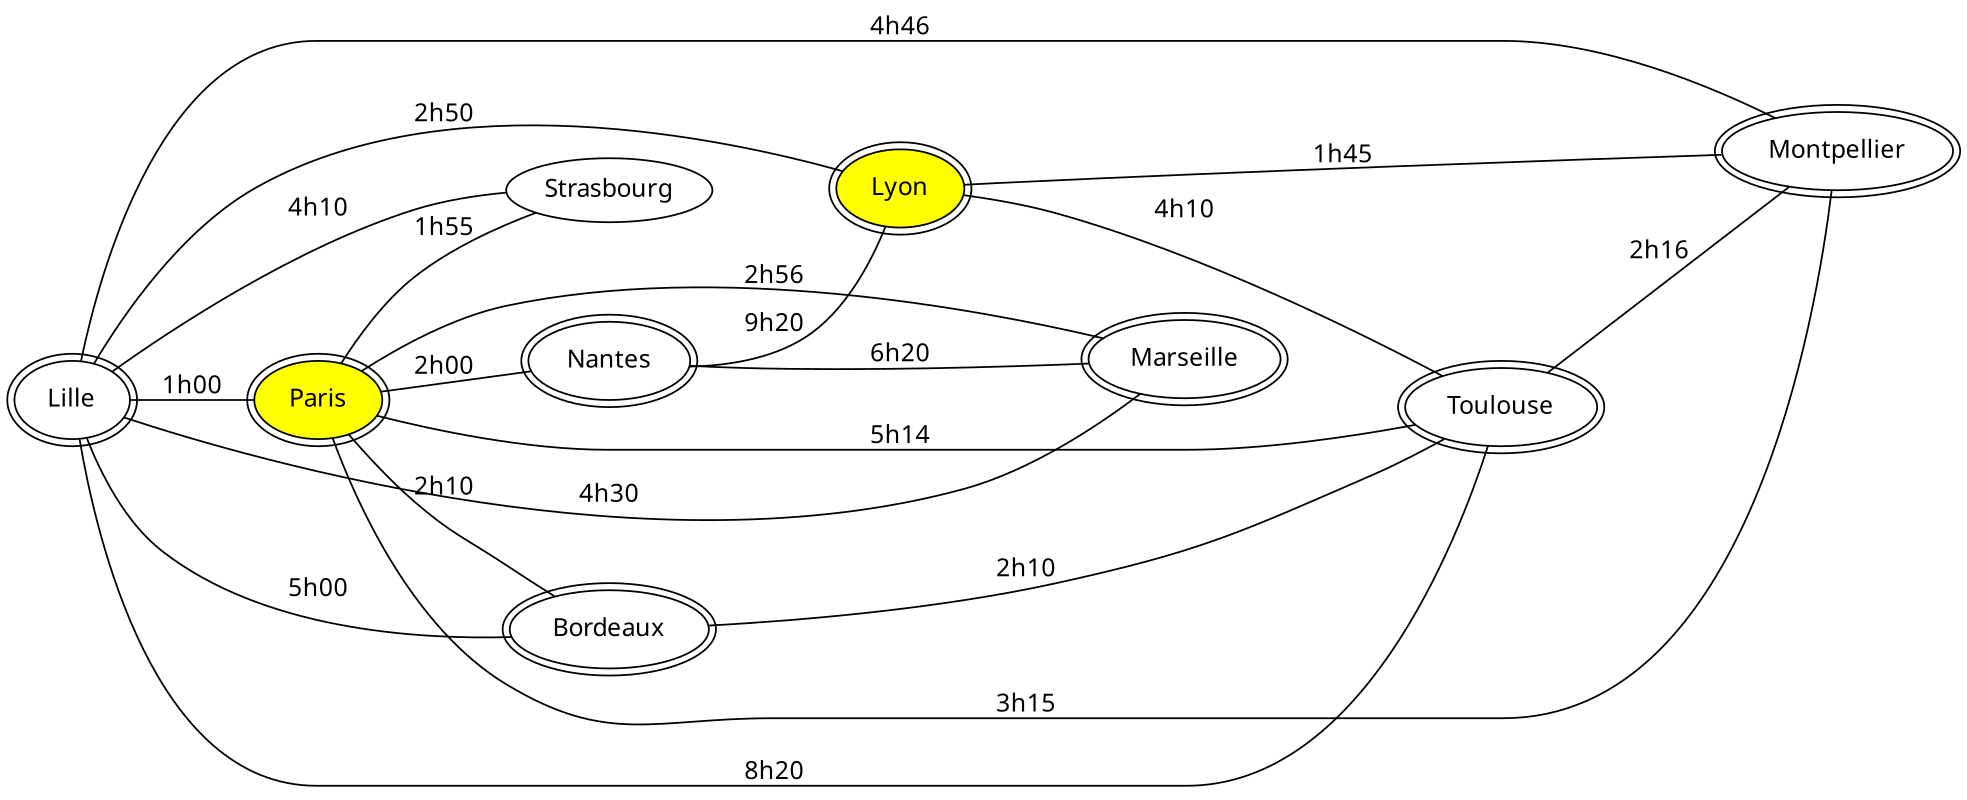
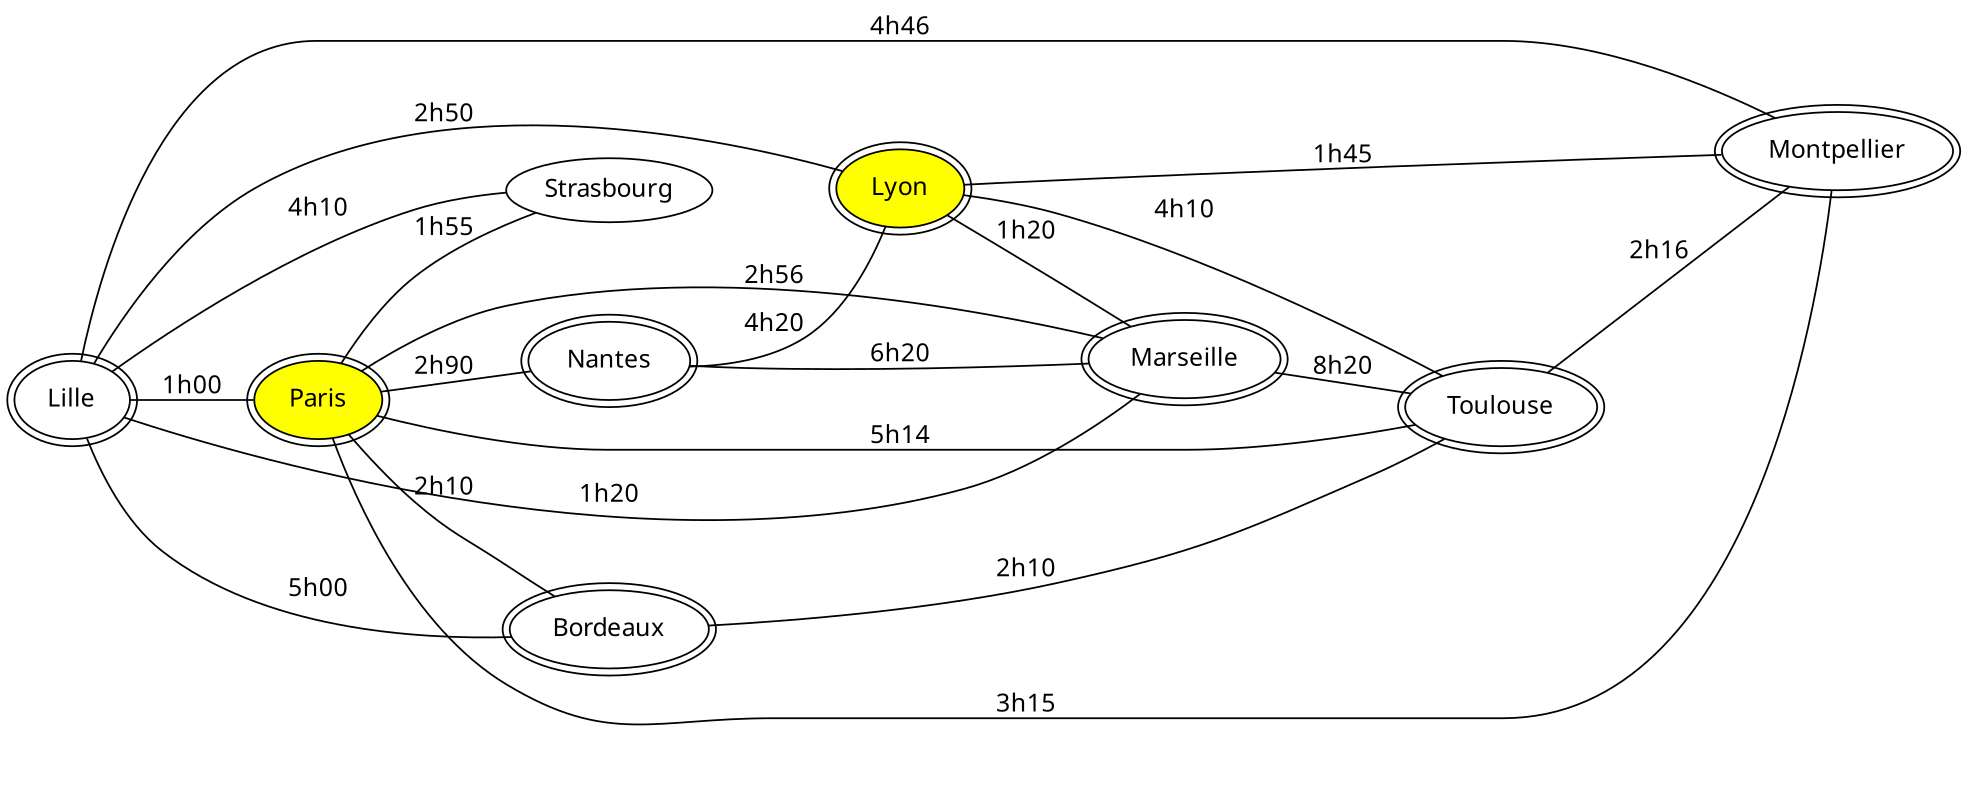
none -> (1039, 270)
(774, 324) -> (774, 324)
(444, 367) -> (444, 367)
(609, 495) -> (609, 495)
(766, 786) -> (1343, 383)
